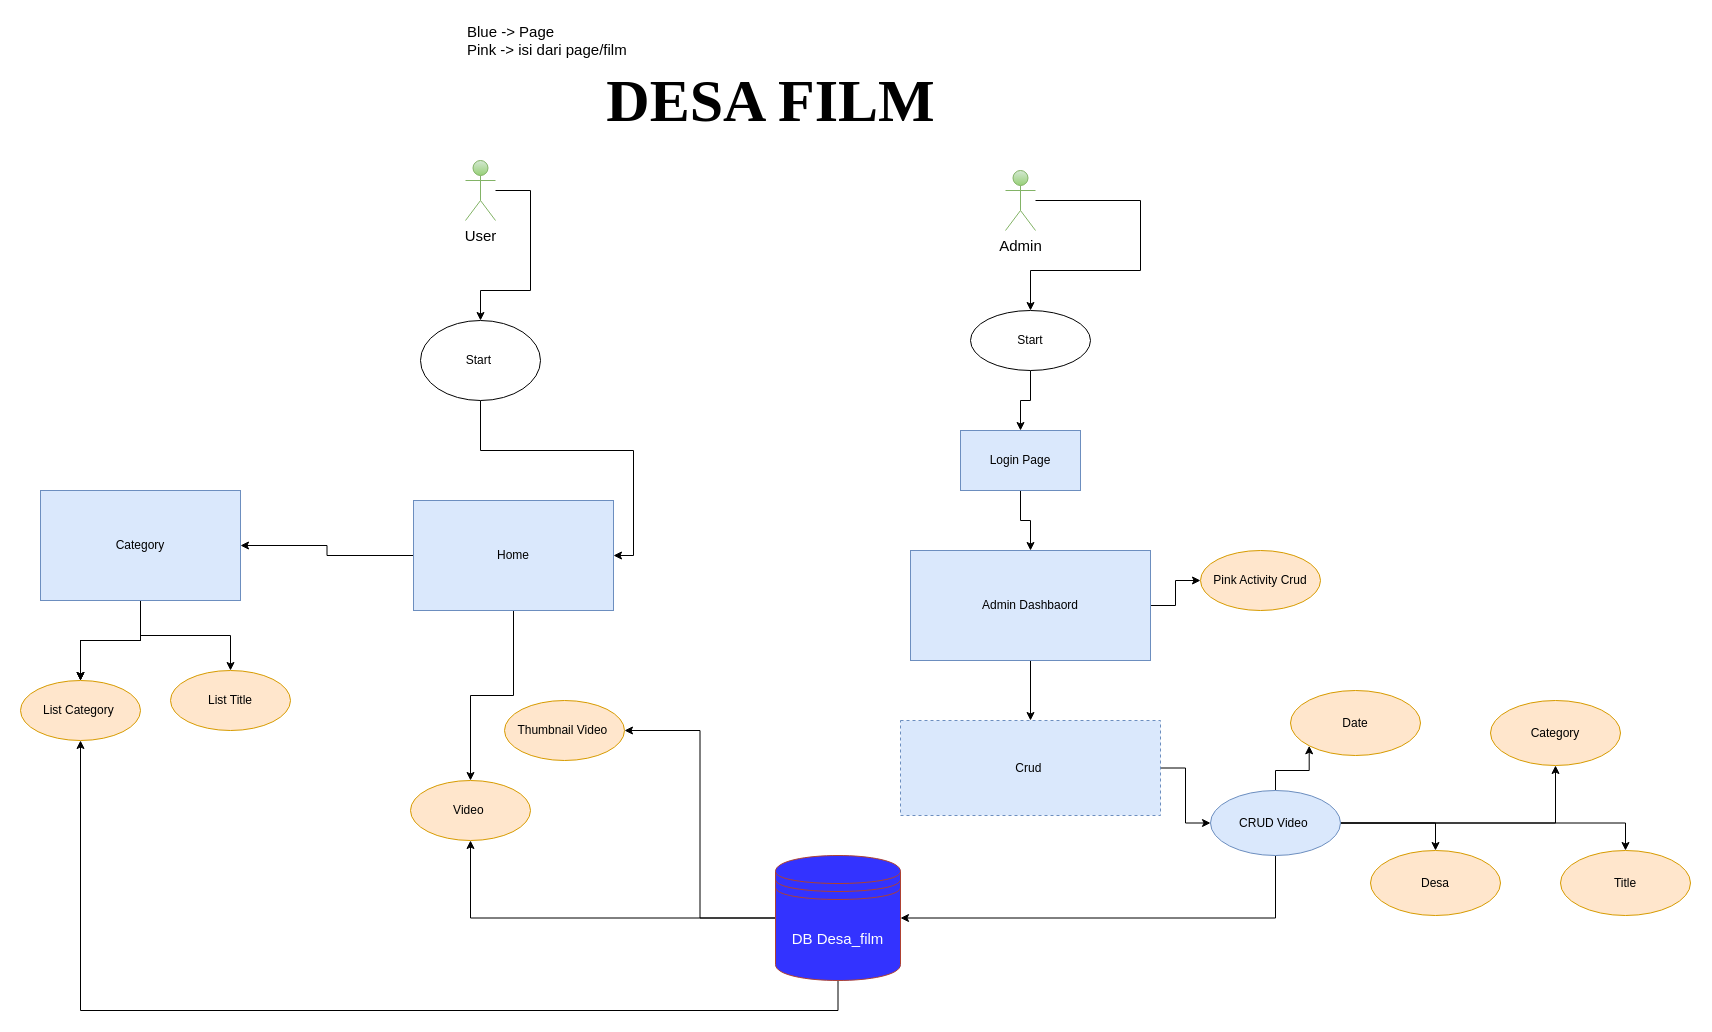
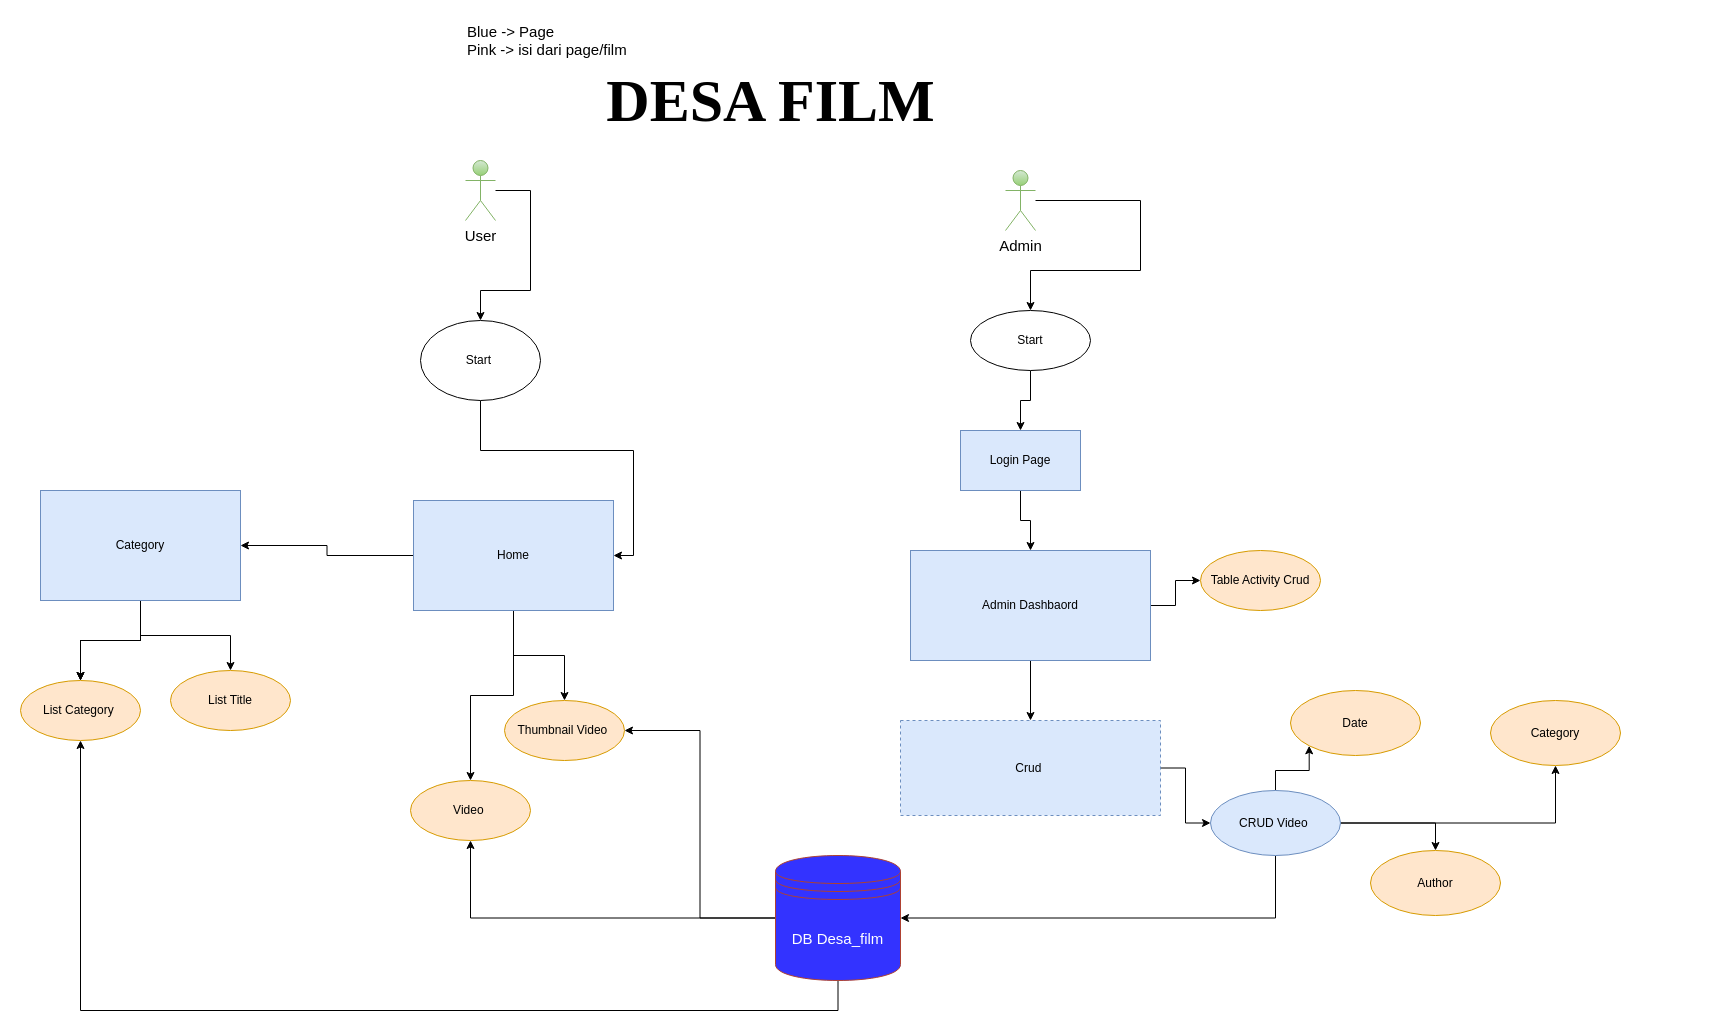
(1261, 581) -> (1261, 581)
none -> (559, 656)
(1602, 823) -> none
(1626, 883) -> none
(1436, 884) -> (1436, 884)
